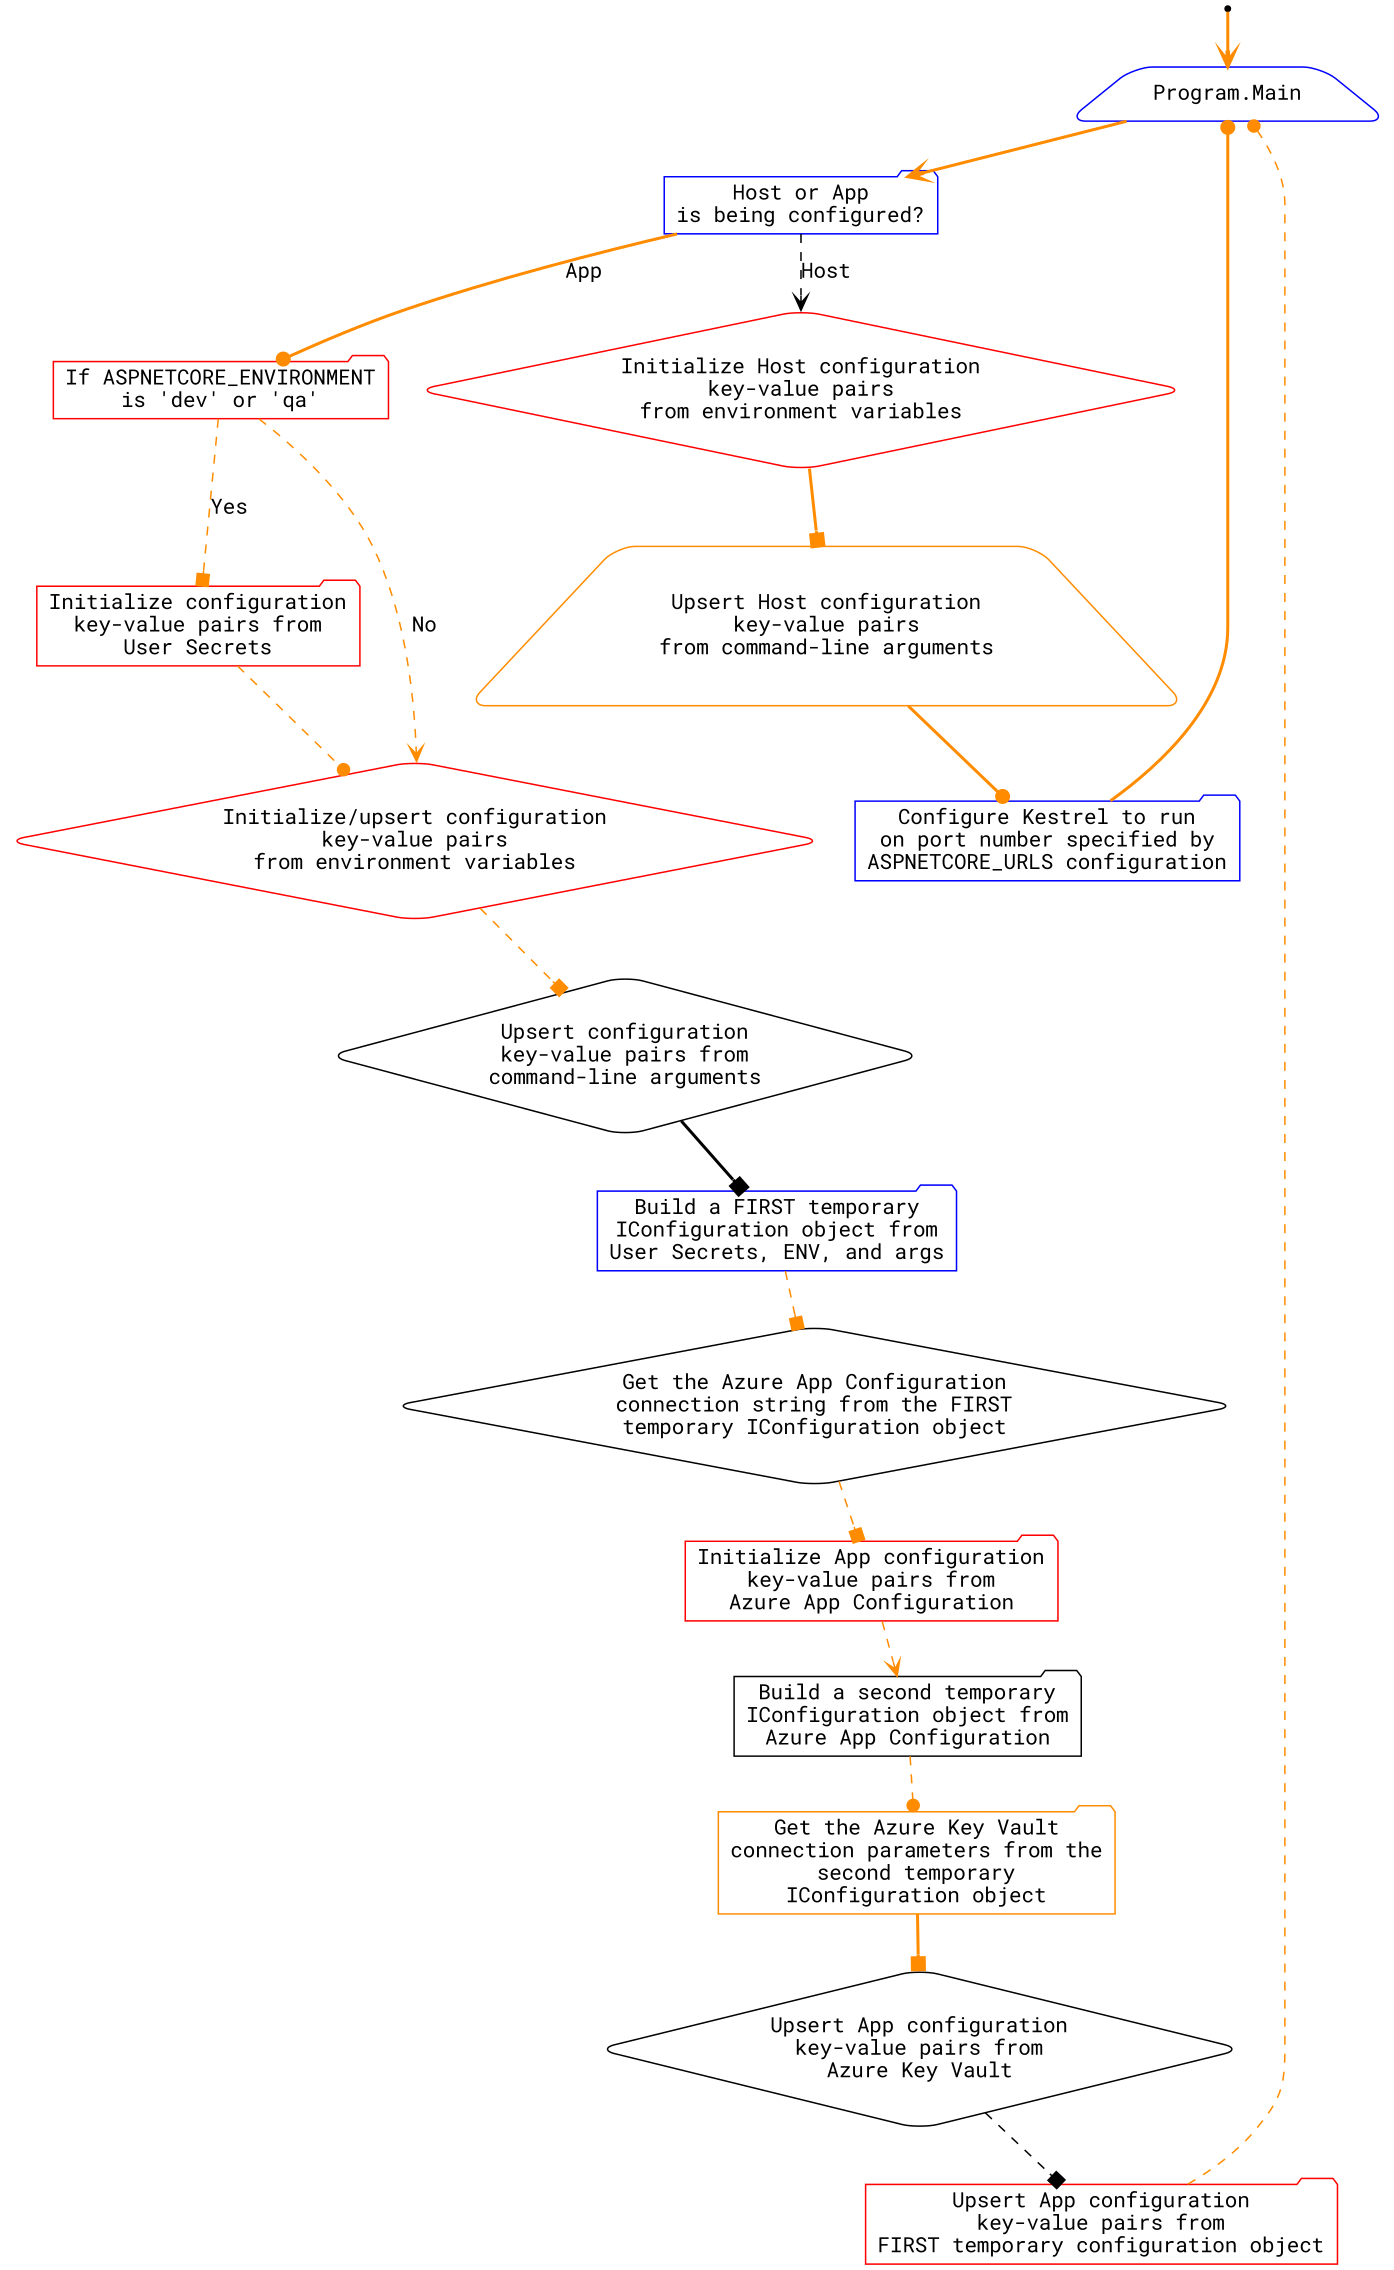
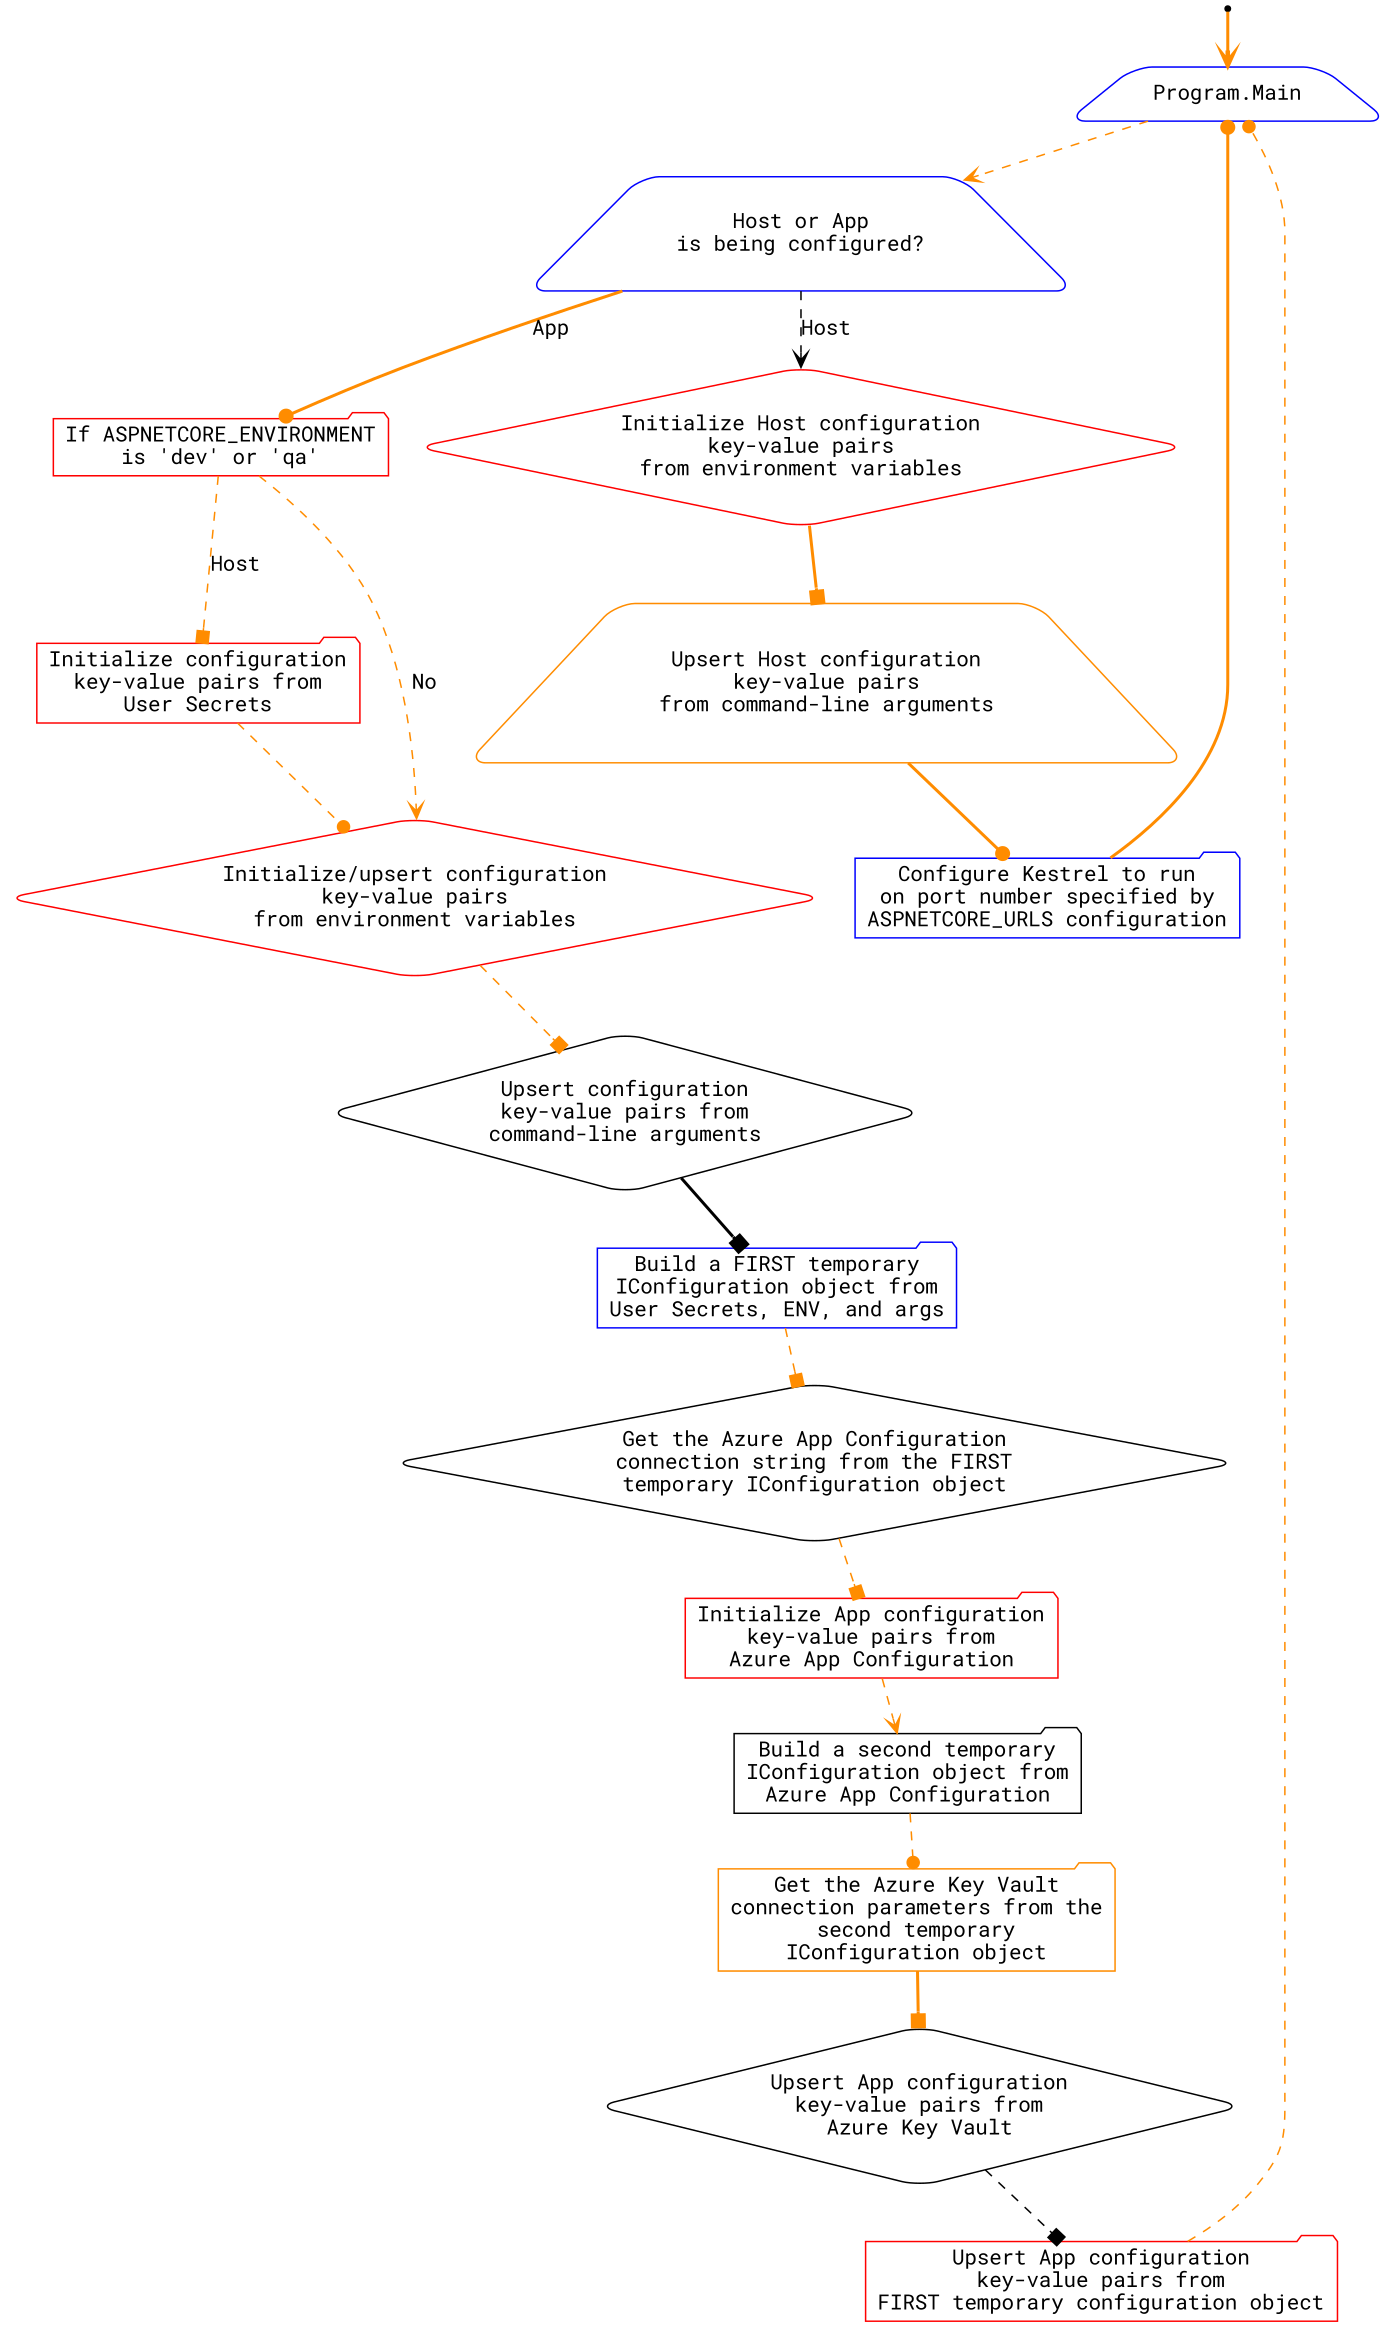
(1025, 147) -> (1064, 148)
(801, 205) -> (801, 234)
(229, 508) -> (236, 565)
